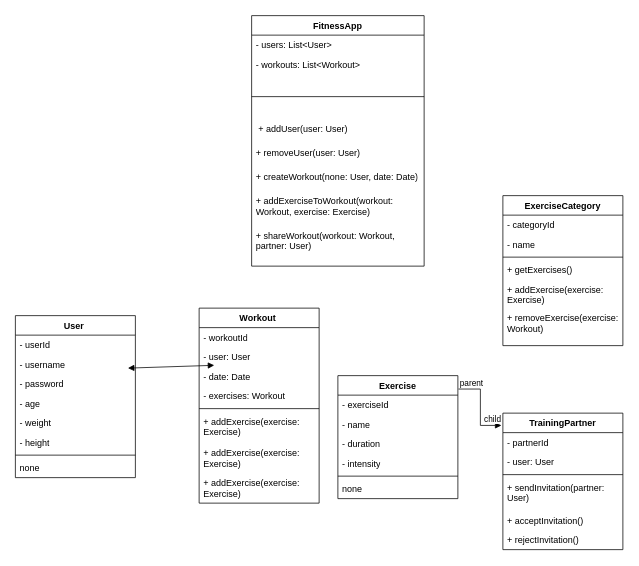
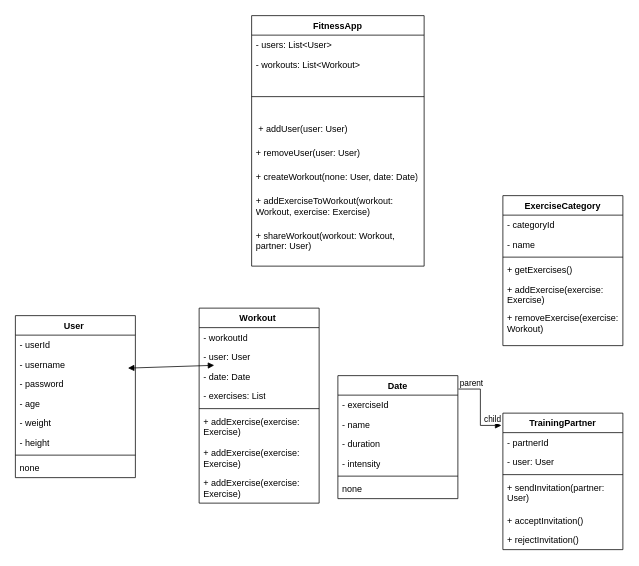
(398, 386) -> (398, 386)
(249, 397) -> (241, 397)
